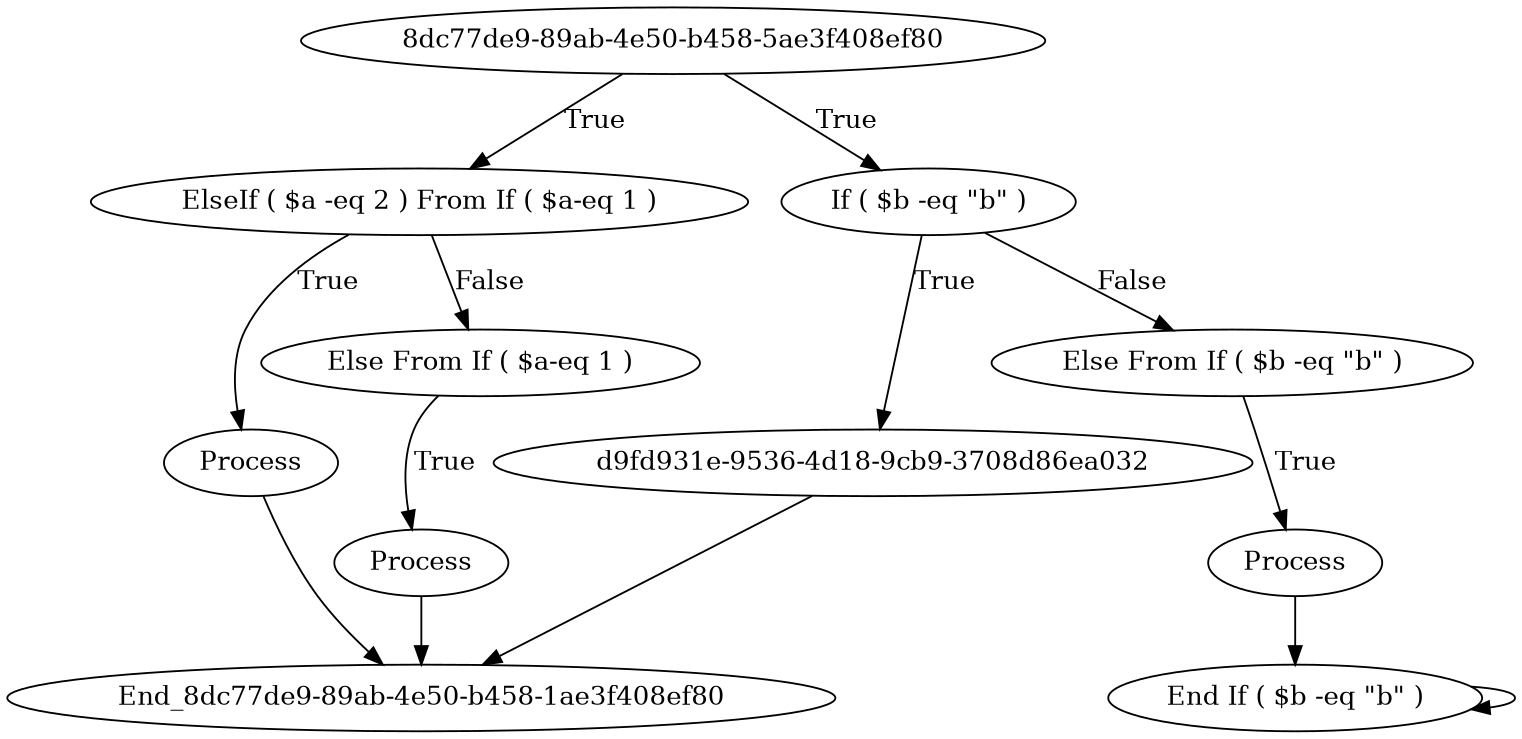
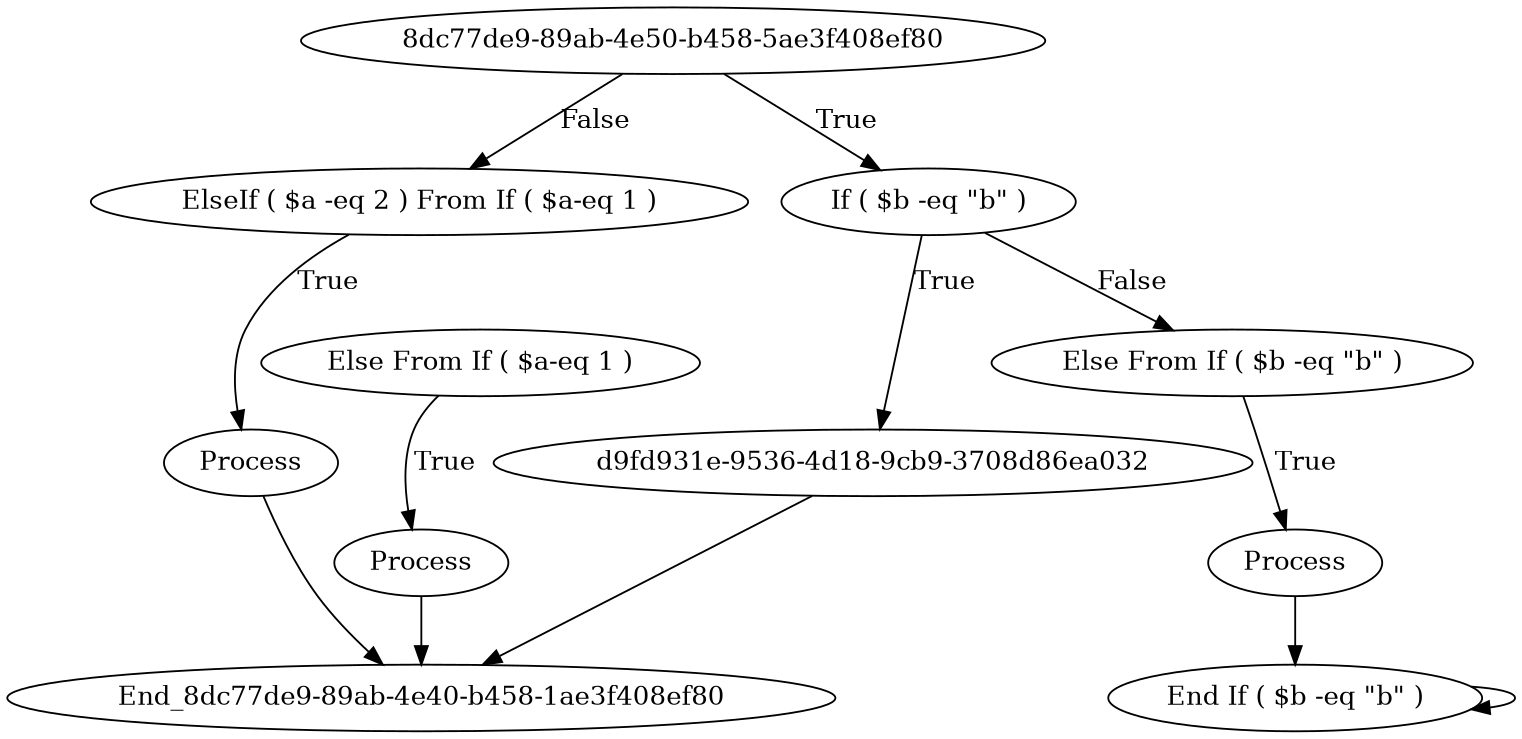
(595, 121) -> (595, 121)
(447, 273) -> none
(421, 698) -> (421, 698)
